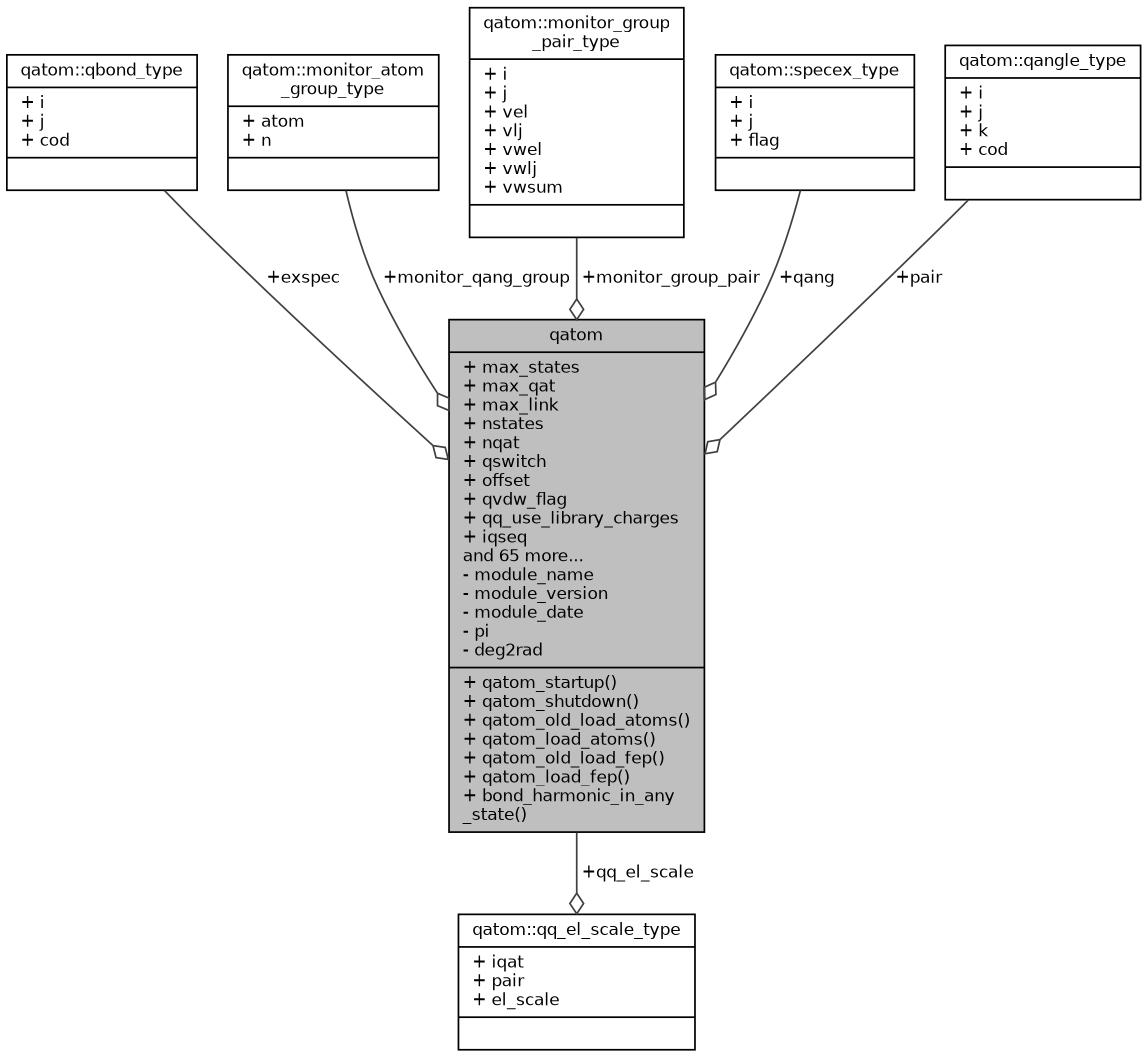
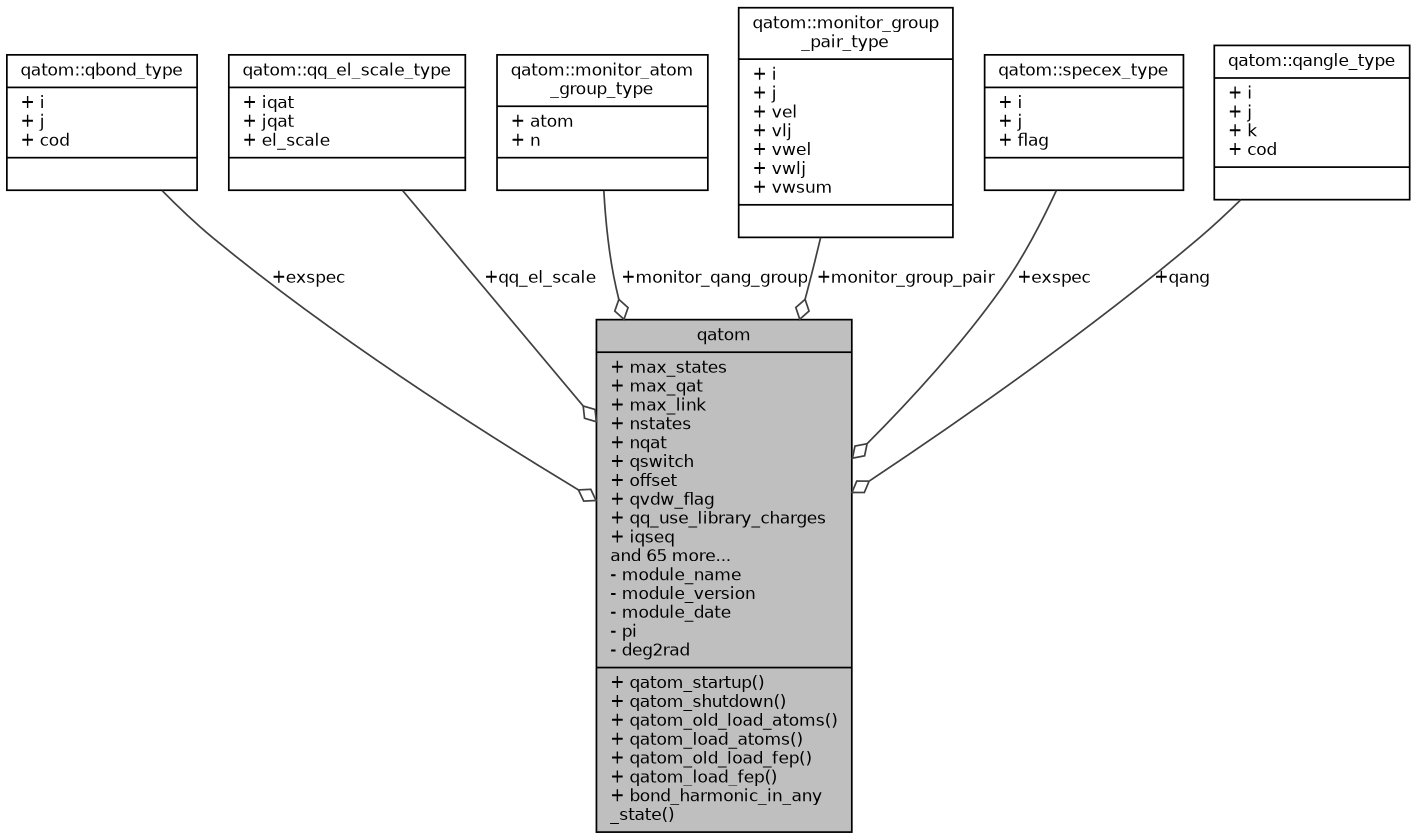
(805, 279) -> (1051, 279)
(917, 279) -> (1180, 279)
(577, 863) -> (493, 298)
(499, 981) -> (269, 122)
